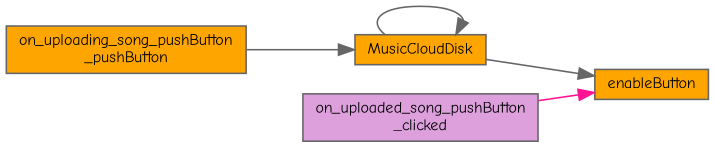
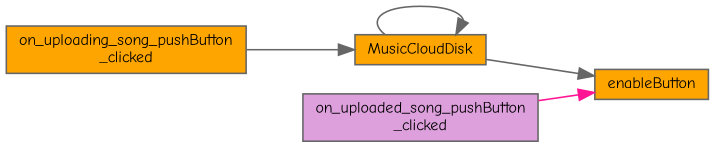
(126, 50) -> (126, 50)
